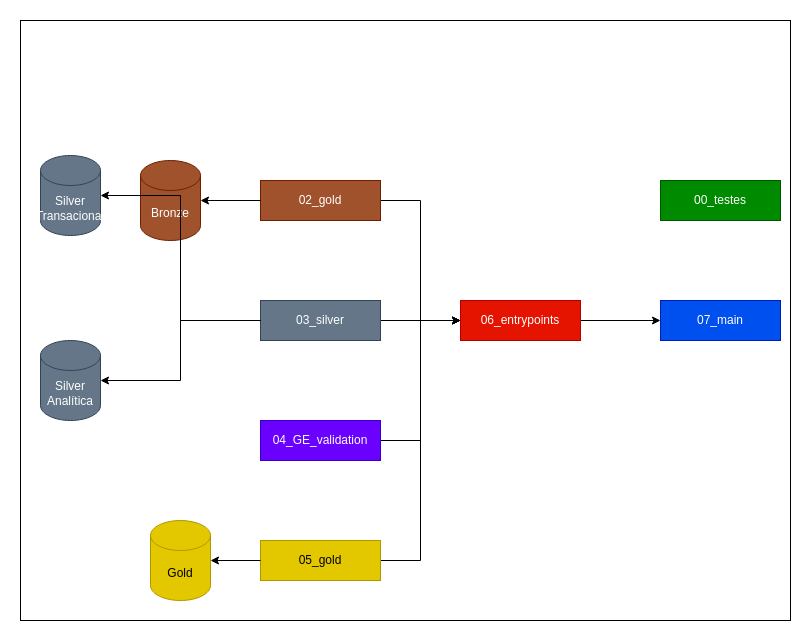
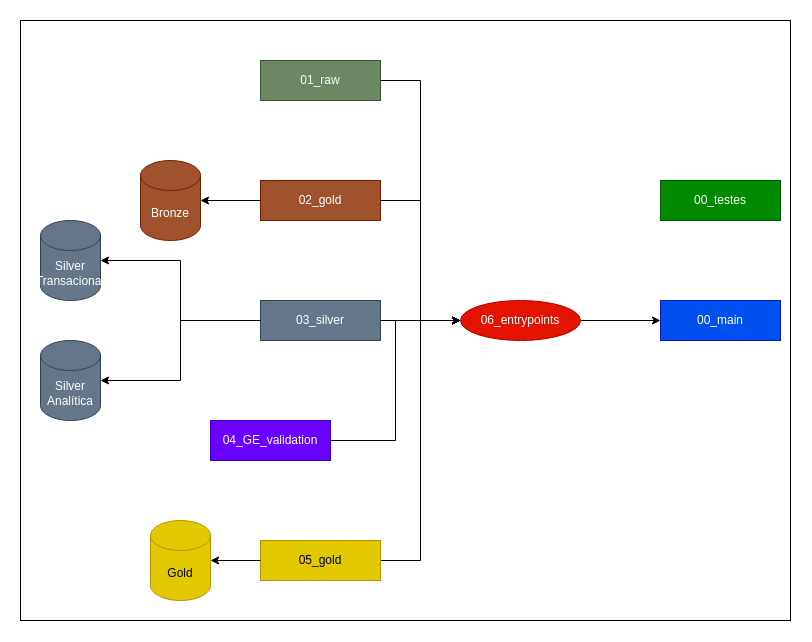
none -> (321, 81)
none -> (421, 120)
(71, 196) -> (71, 261)
(521, 321) -> (521, 321)
(721, 321) -> (721, 321)
(321, 441) -> (271, 441)
